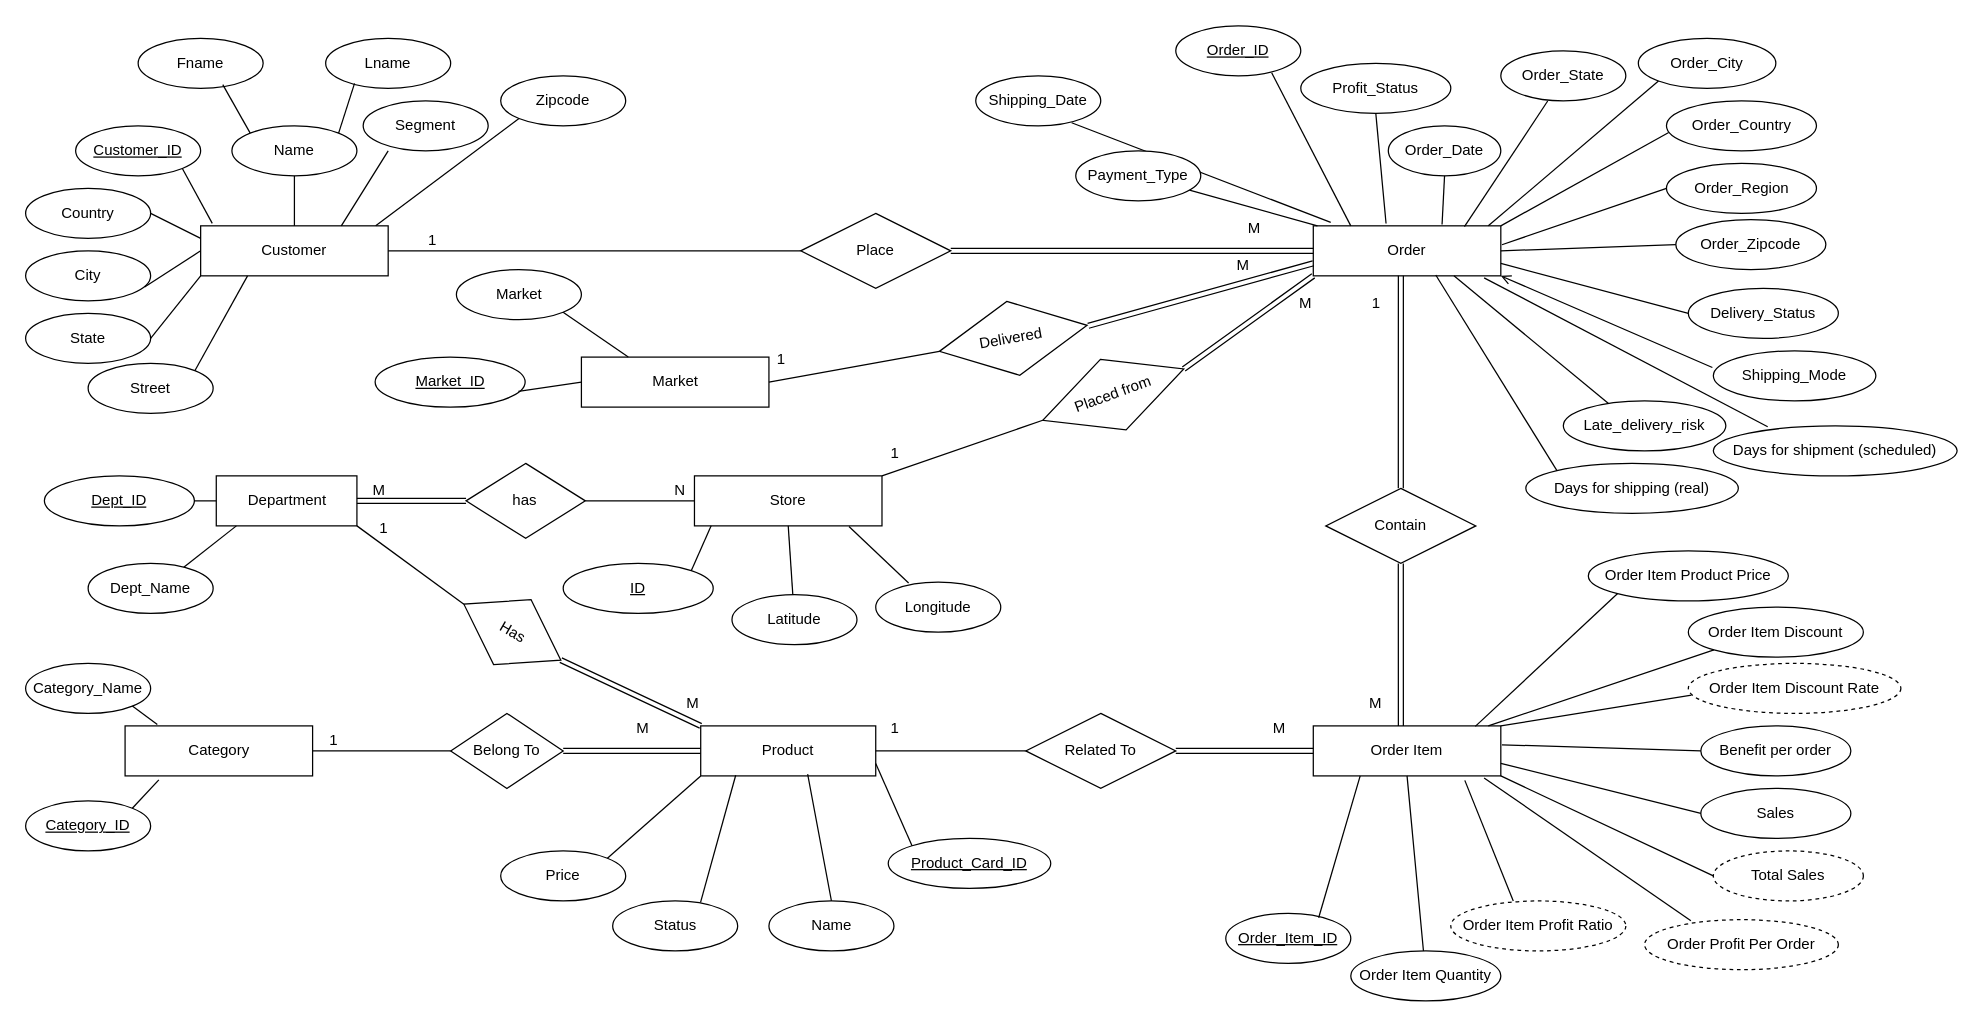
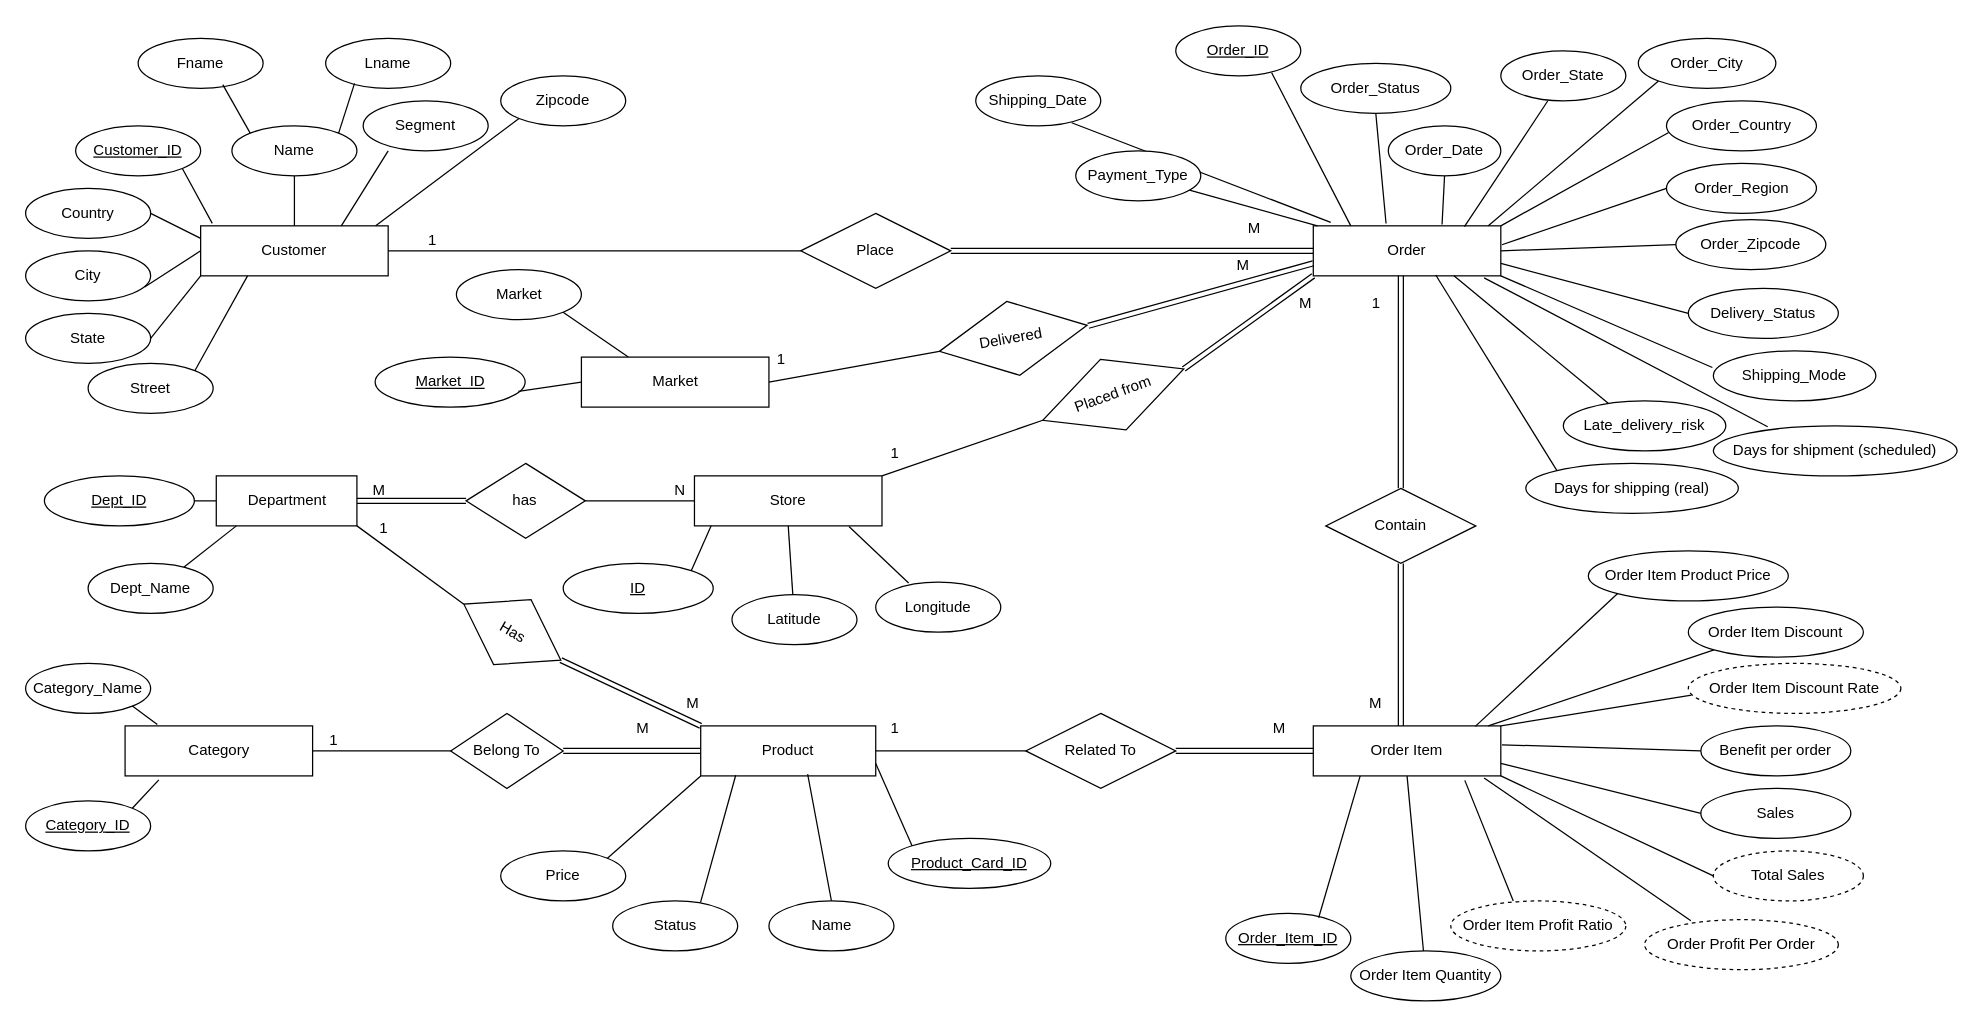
(1376, 88) -> (1376, 88)
(1506, 278) -> (1504, 277)
